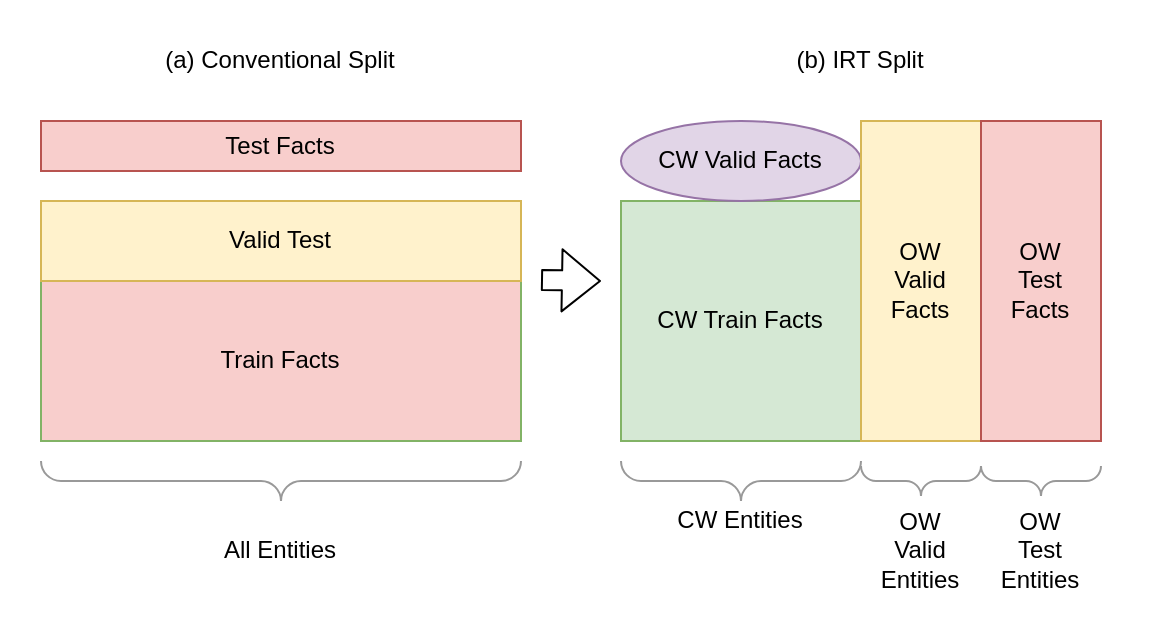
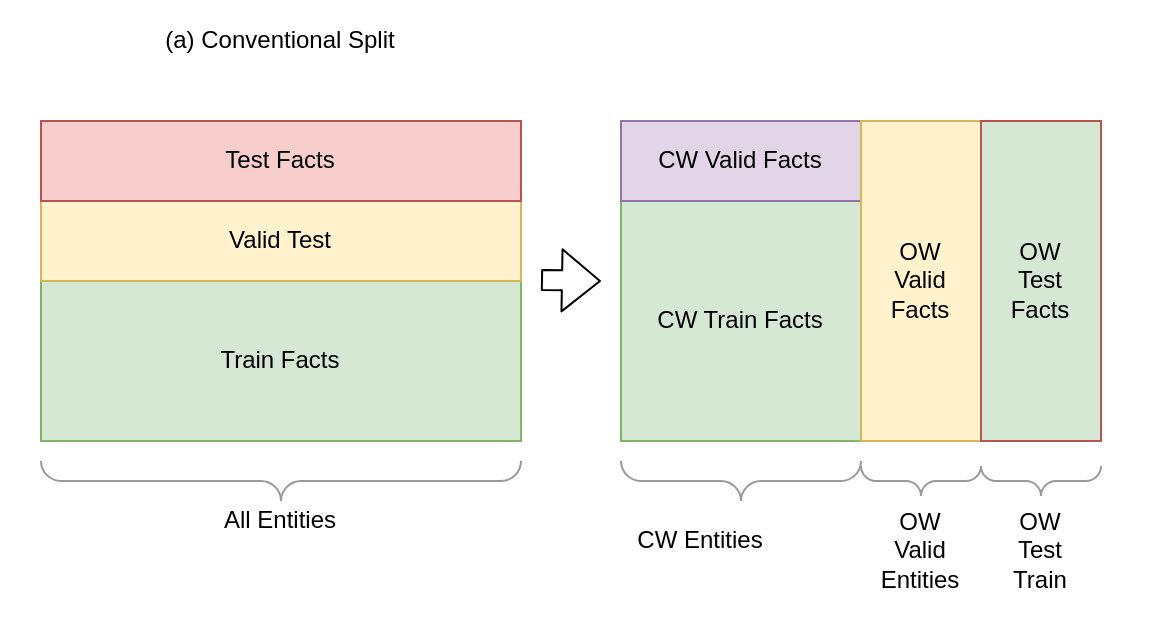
(281, 61) -> (281, 41)
(861, 61) -> none
(281, 146) -> (281, 161)
(741, 161) -> (741, 161)
(1041, 281) -> (1041, 281)
(281, 361) -> (281, 361)
(741, 521) -> (701, 541)
(281, 551) -> (281, 521)
(1041, 551) -> (1041, 551)
